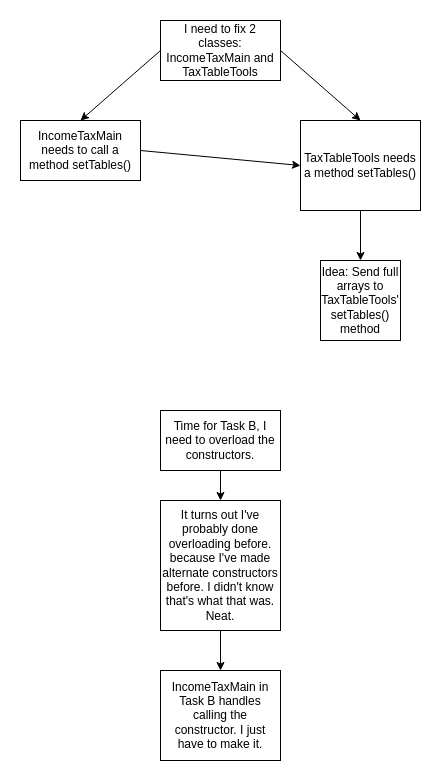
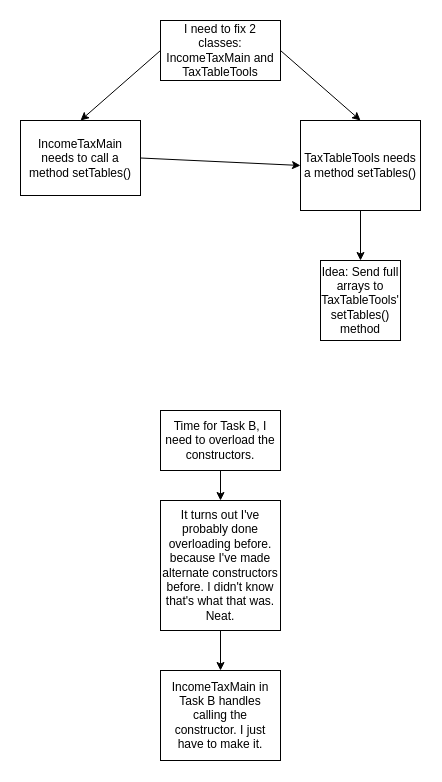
(81, 151) -> (81, 158)
